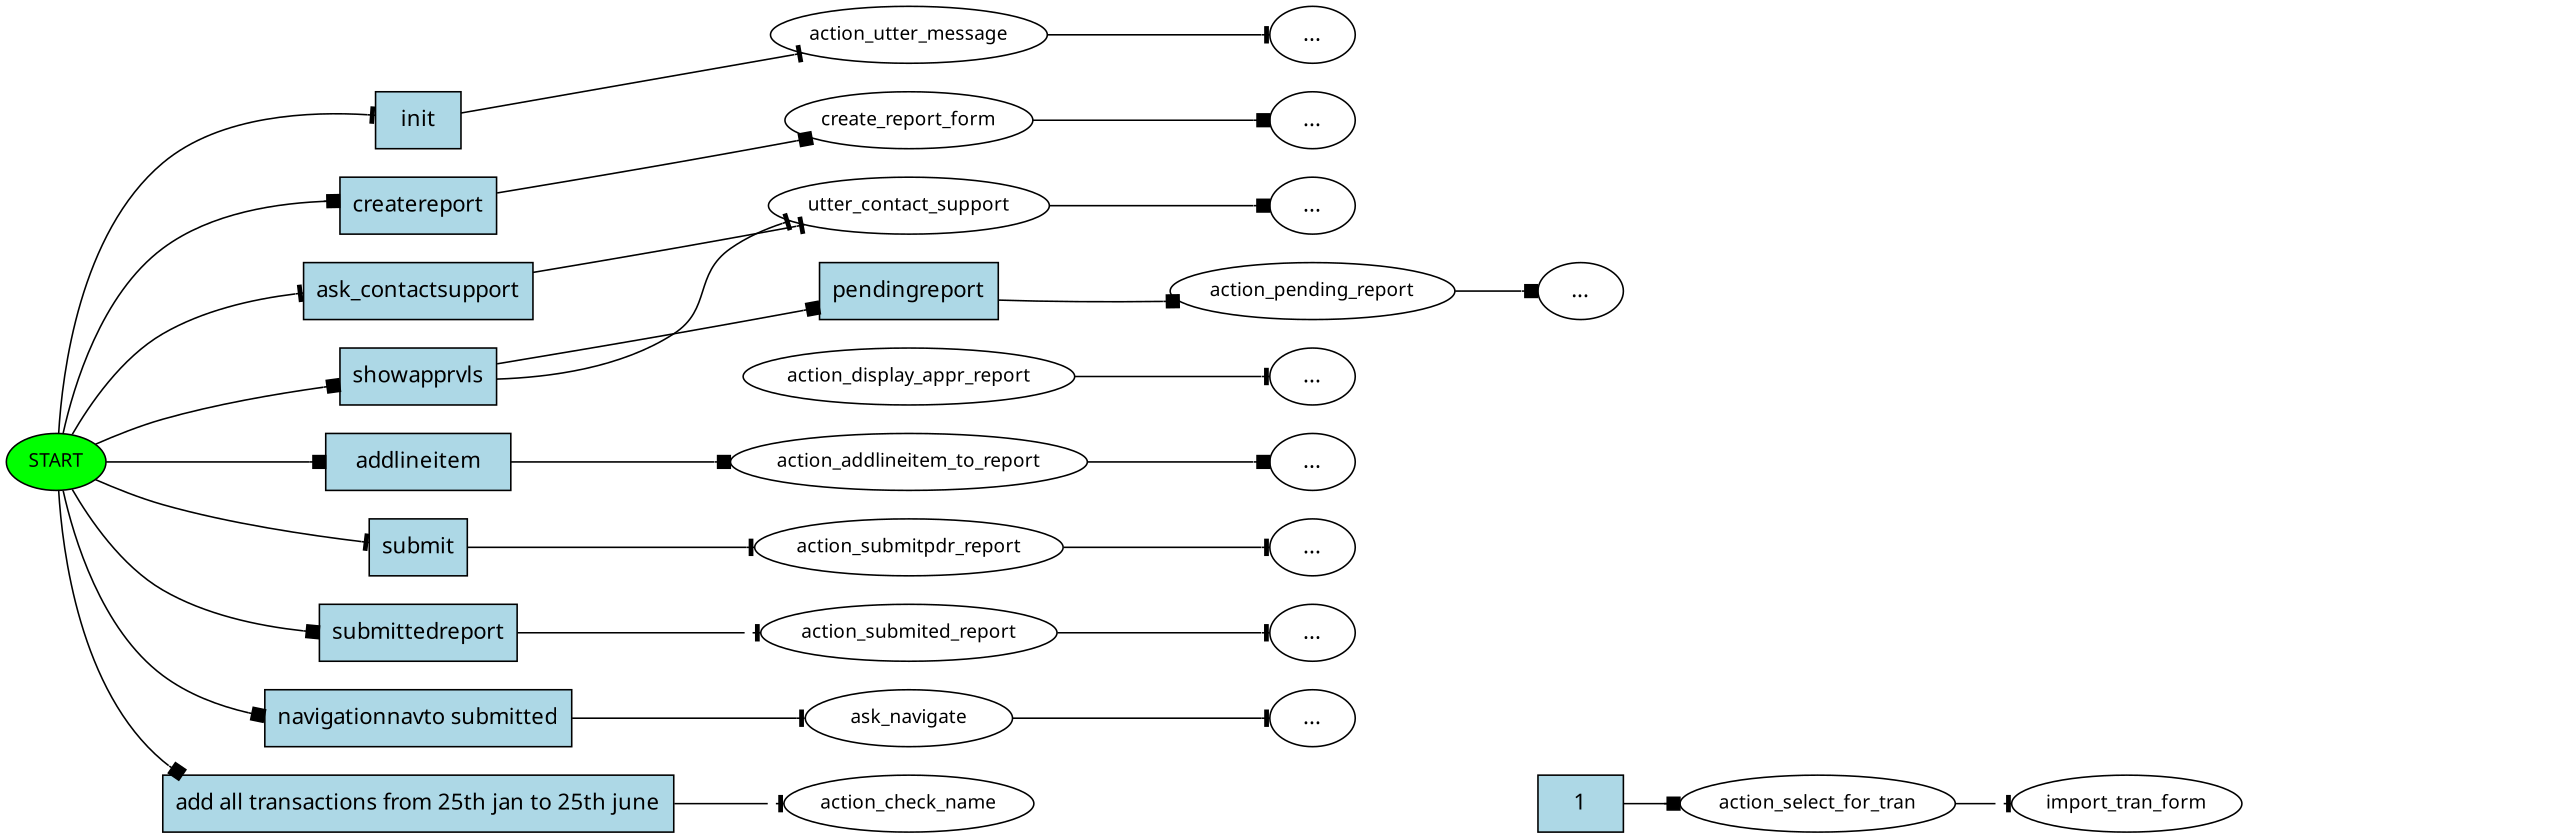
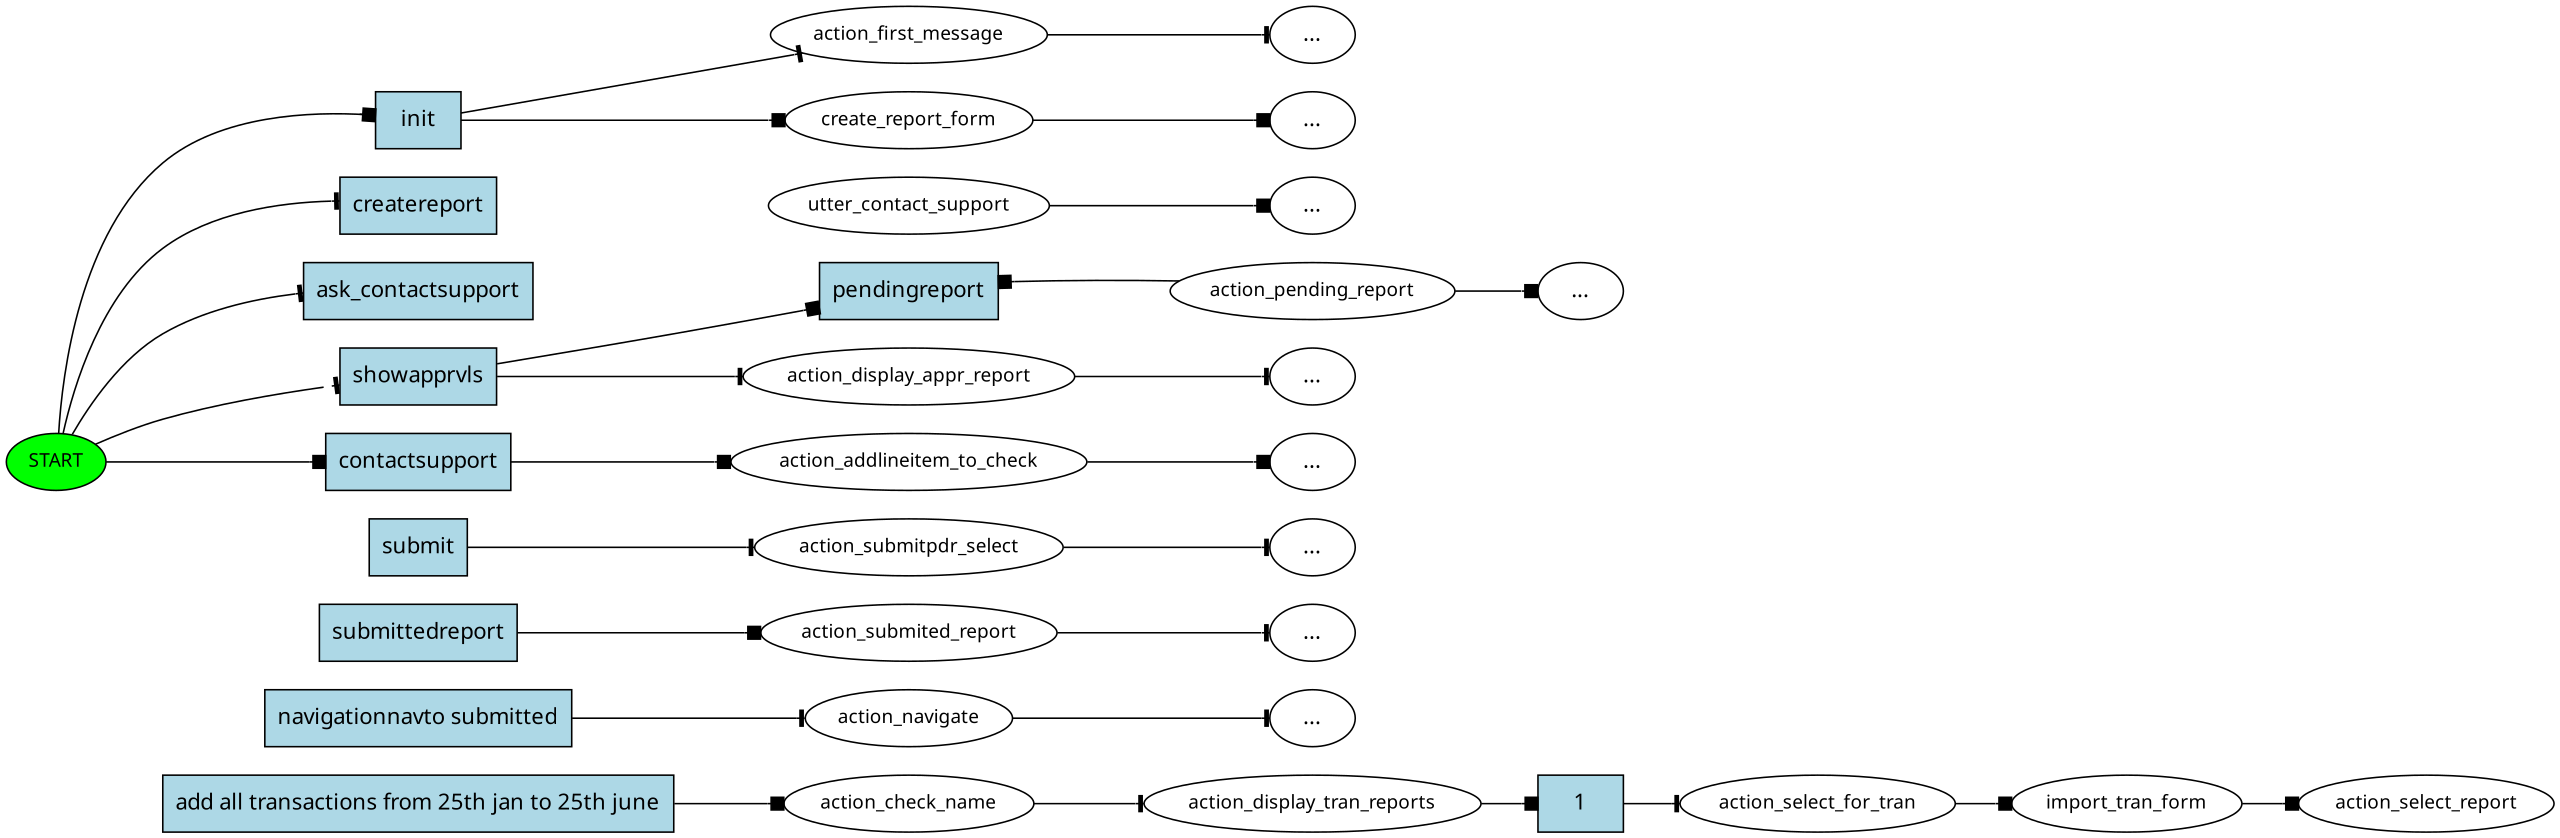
(909, 35) -> (909, 35)
(647, 168) -> (615, 120)
(134, 192) -> (134, 192)
(665, 250) -> none
(149, 260) -> (149, 260)
(1081, 302) -> (1097, 280)
(641, 351) -> (616, 377)
(207, 408) -> (207, 408)
(418, 462) -> (418, 462)
(909, 462) -> (909, 462)
(226, 520) -> none
(909, 547) -> (909, 547)
(167, 592) -> none
(122, 632) -> none
(631, 633) -> (631, 633)
(87, 640) -> none
(909, 718) -> (909, 718)
(721, 804) -> (721, 804)
none -> (1313, 804)
(1648, 804) -> (1648, 804)
(1975, 804) -> (1975, 804)
none -> (2426, 804)
